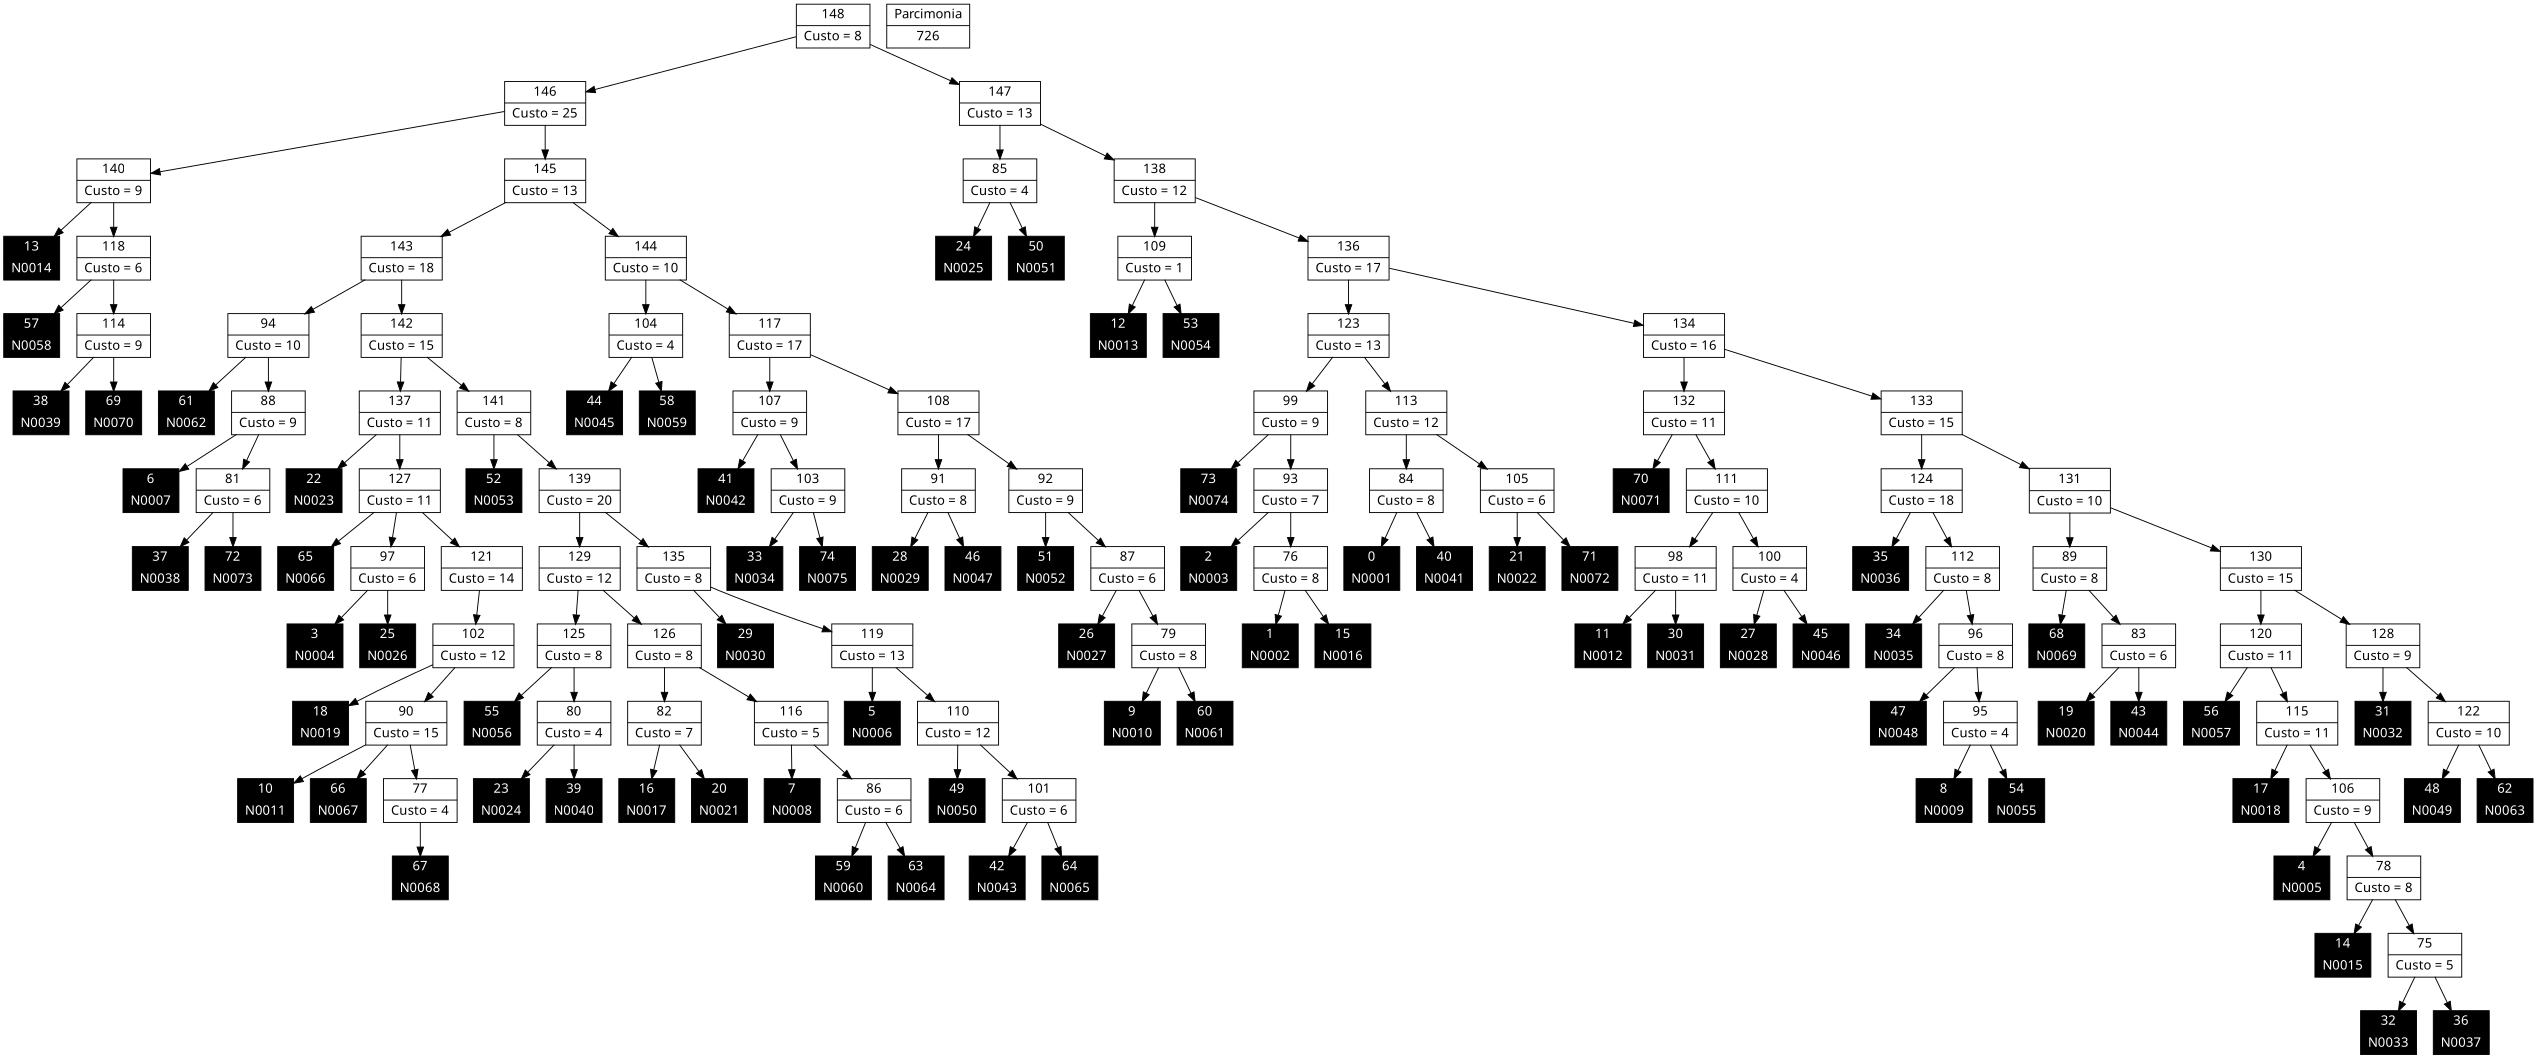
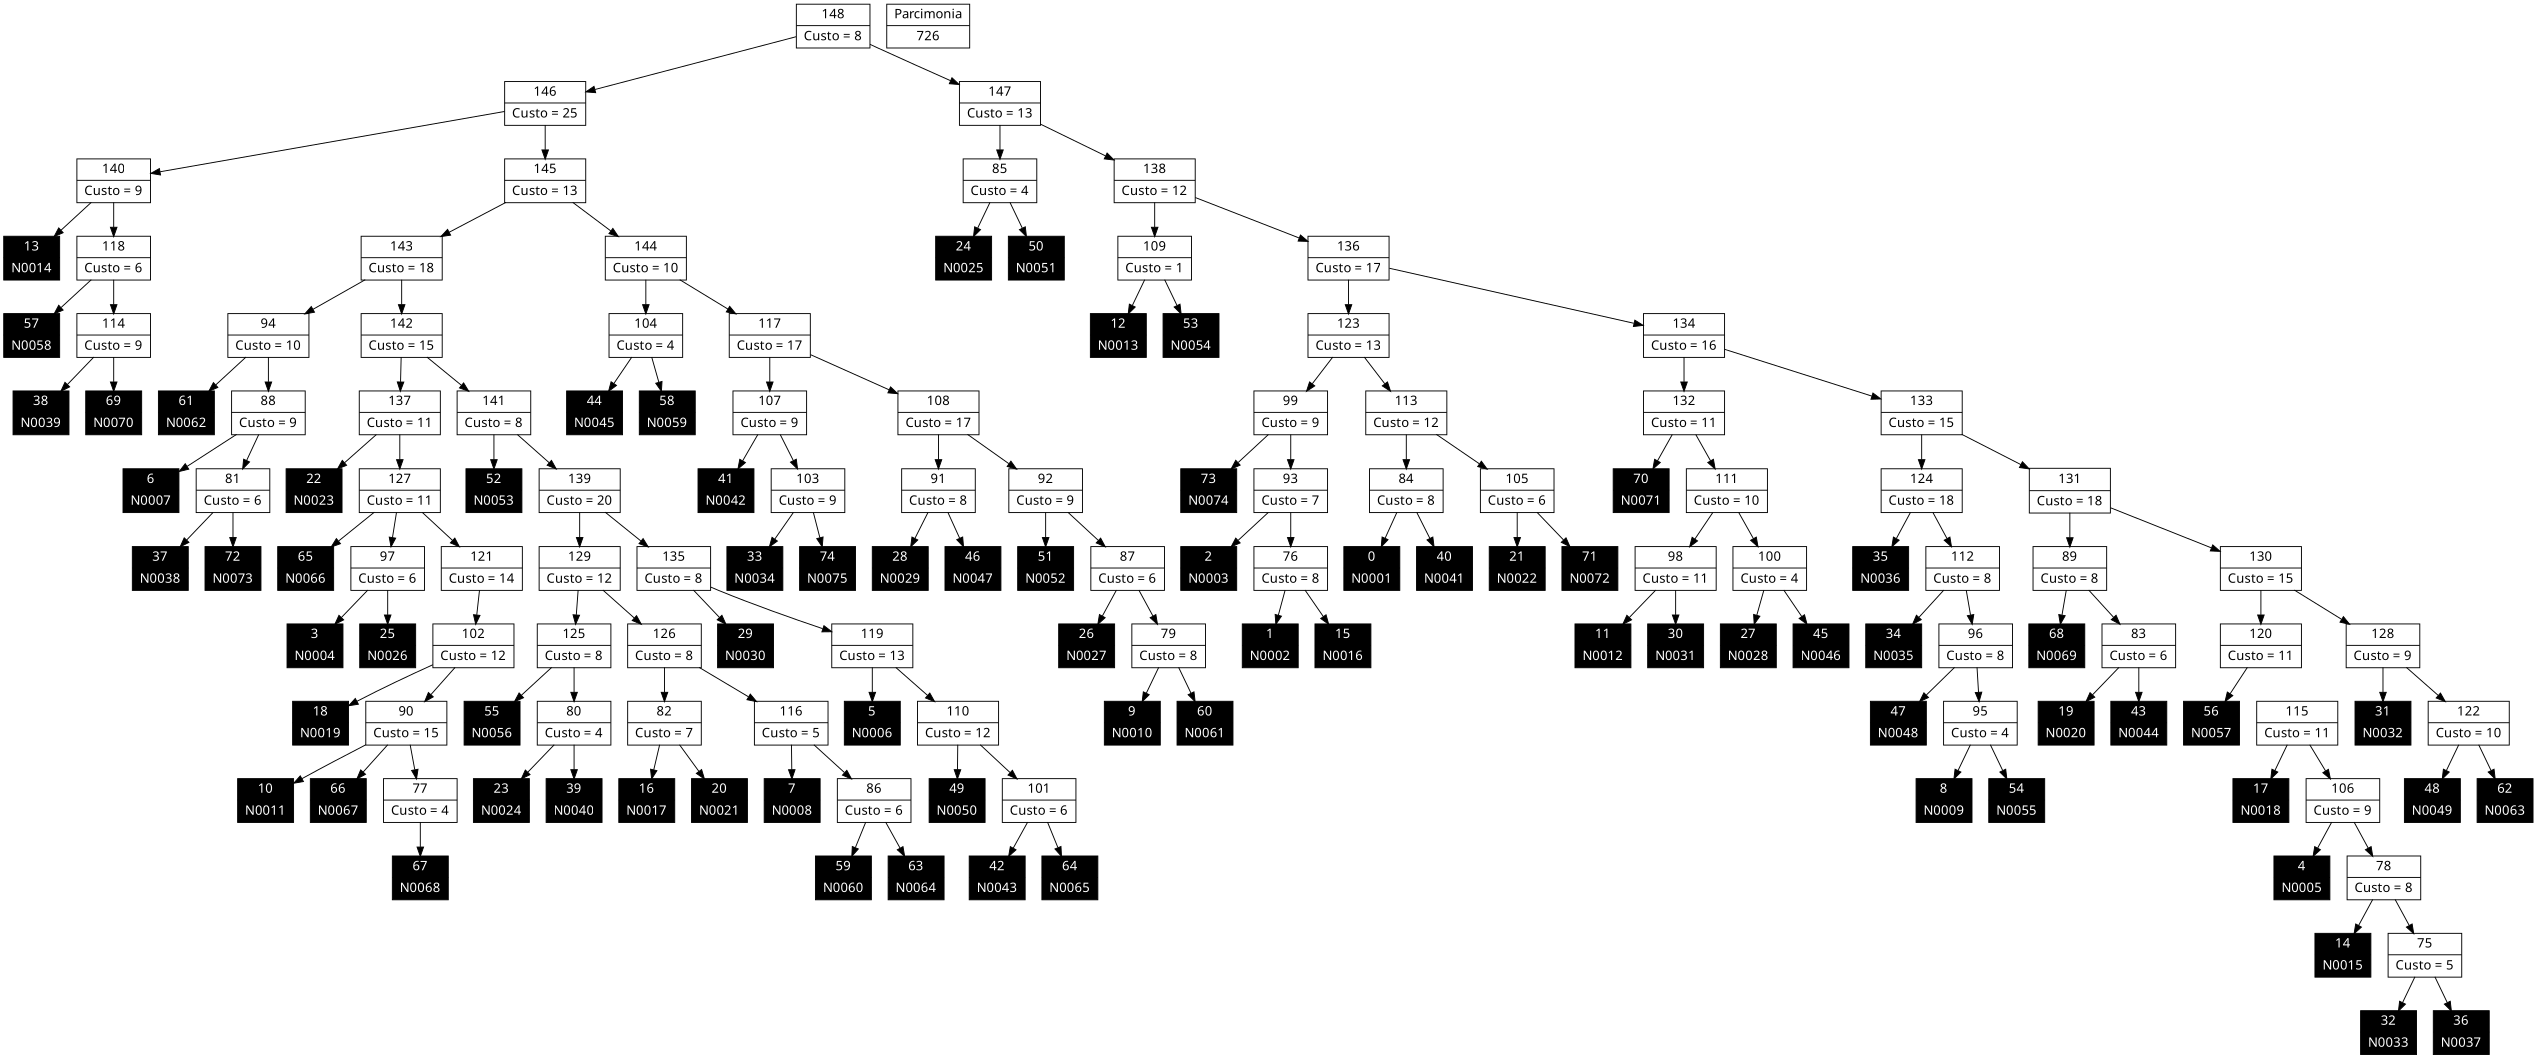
(2070, 501) -> (2070, 501)
(2277, 680) -> none
